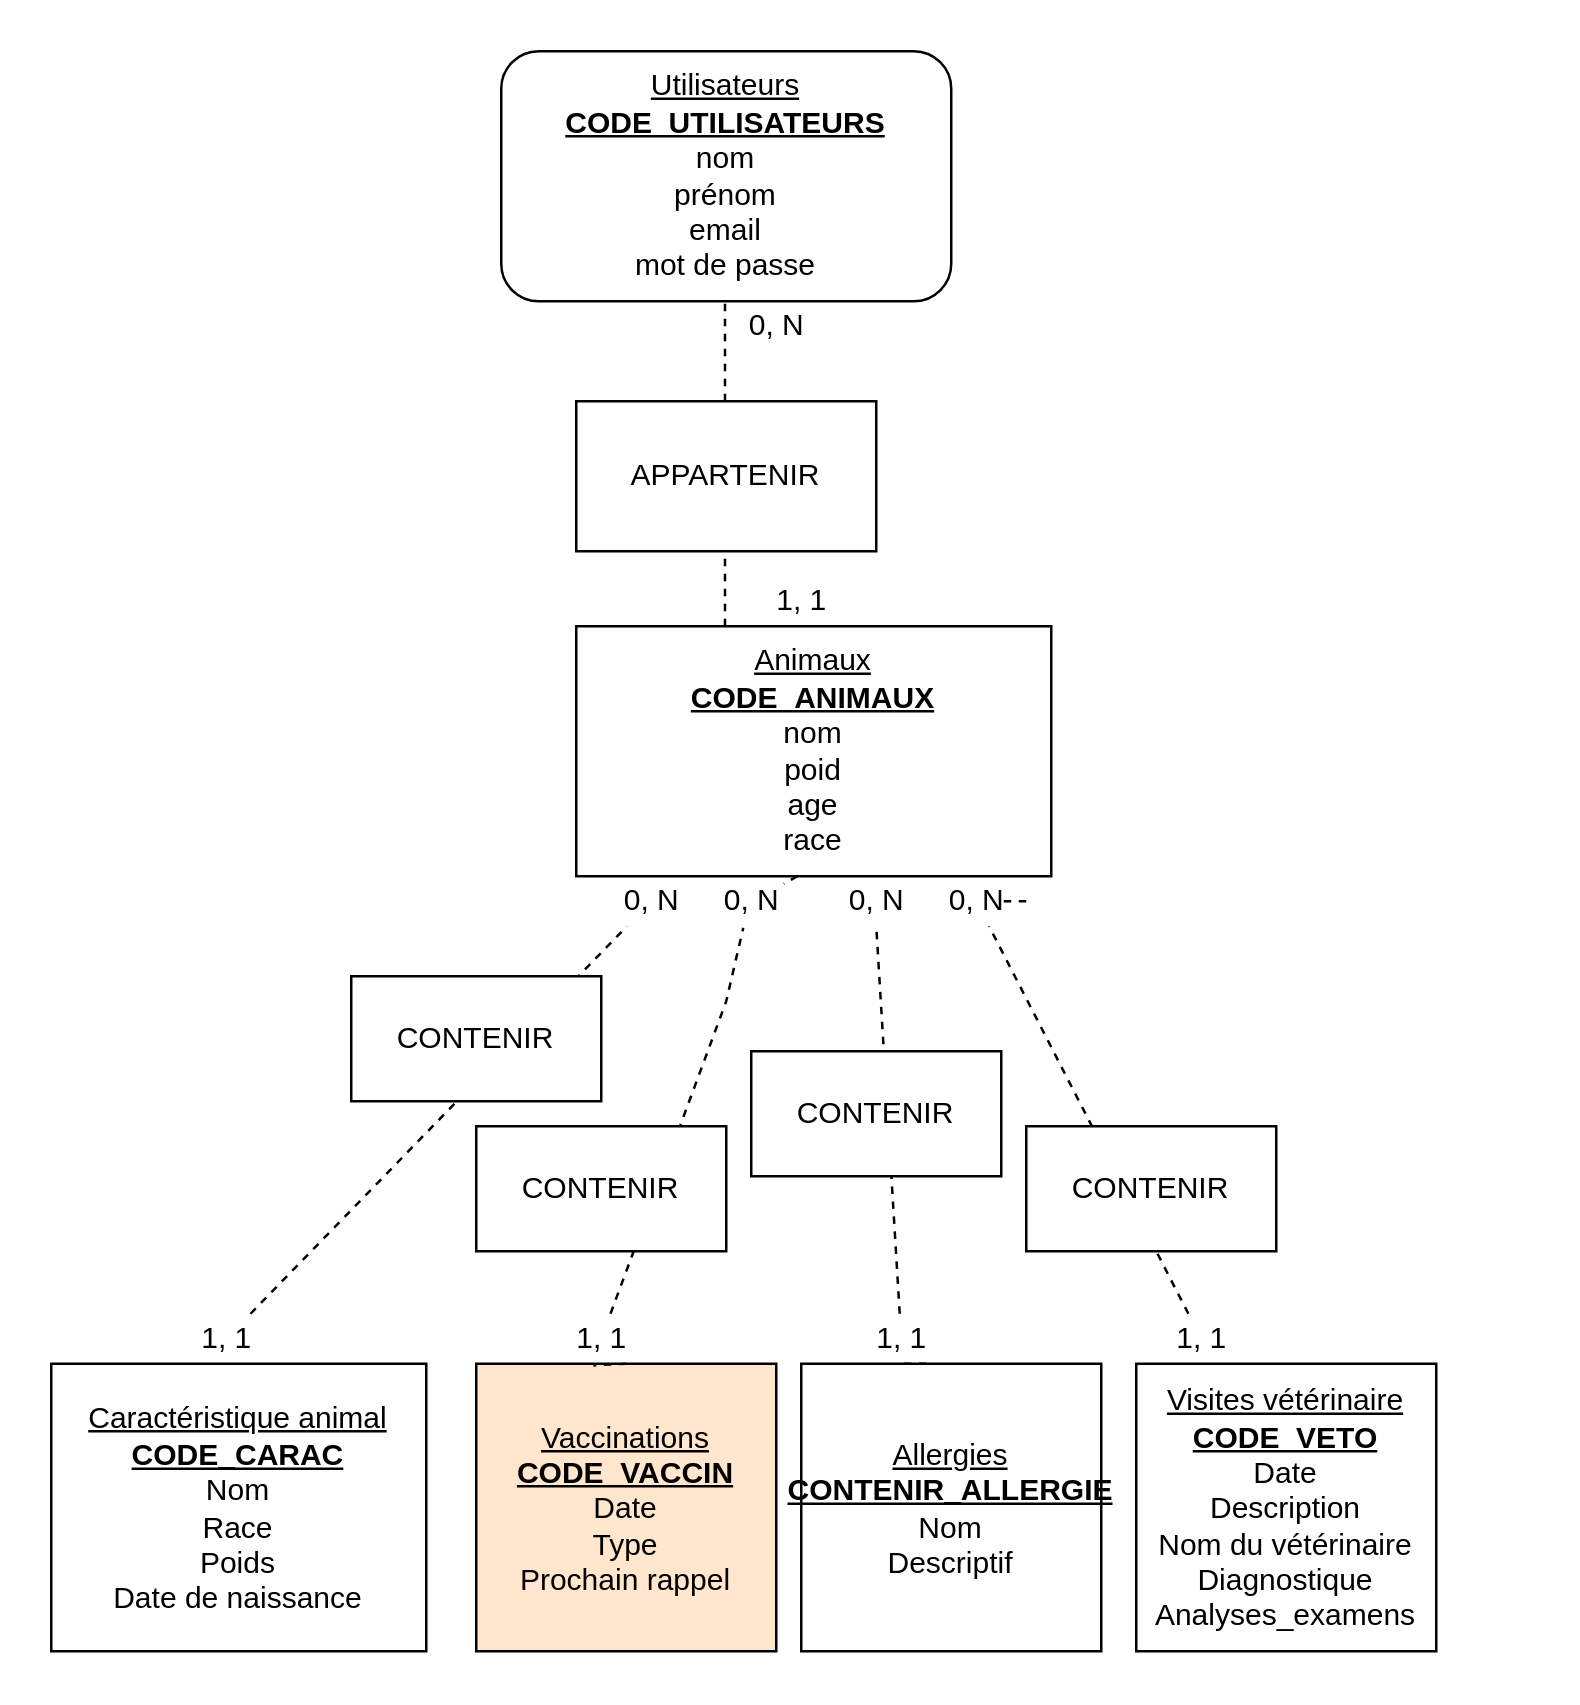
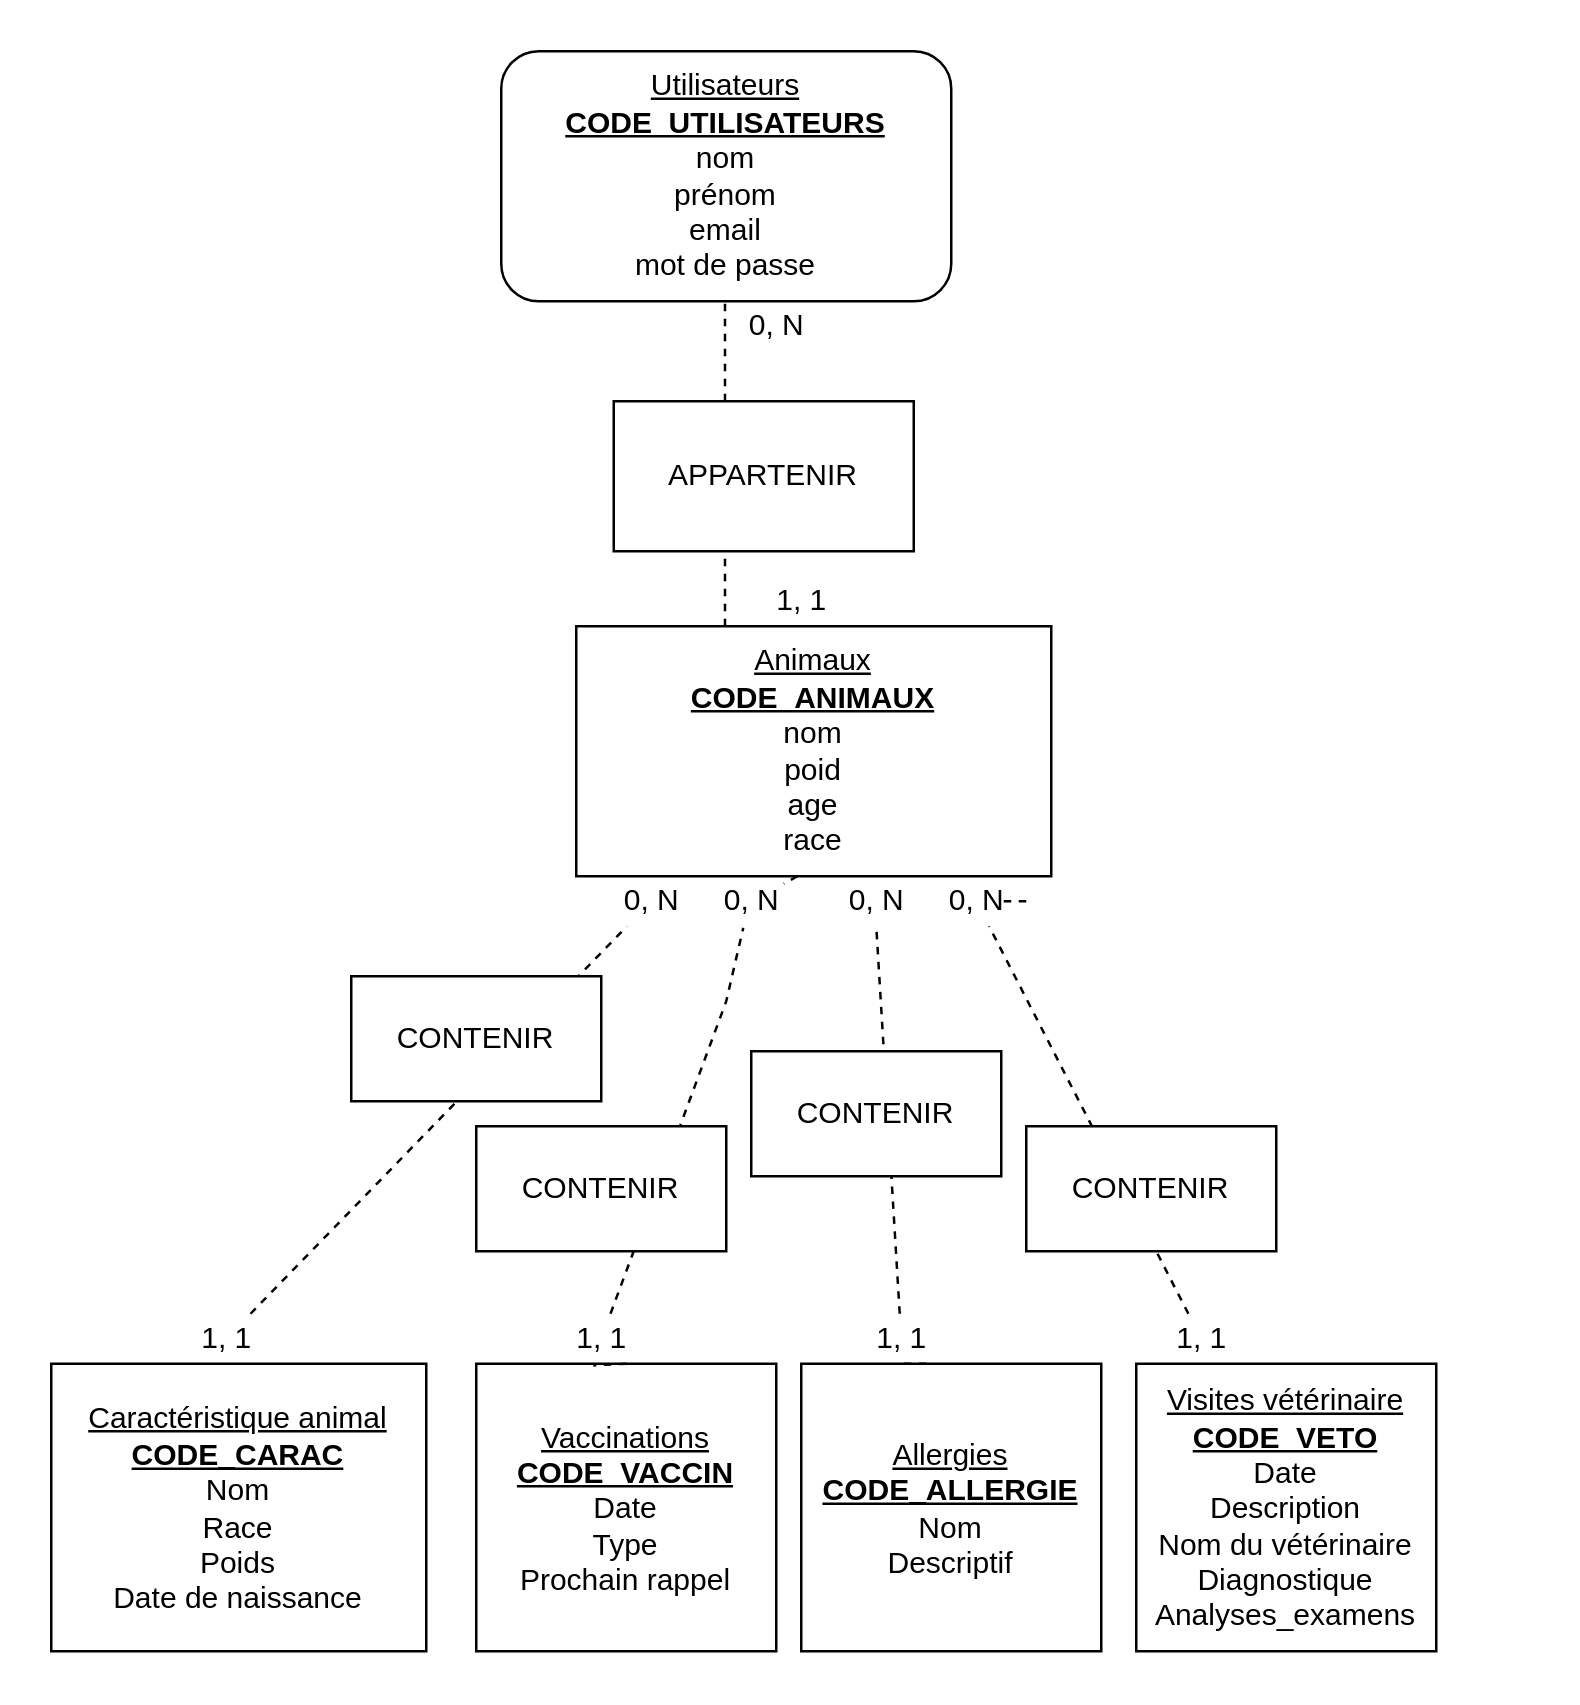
(726, 476) -> (764, 476)
(626, 1508) -> (626, 1508)
(951, 1509) -> (951, 1509)
